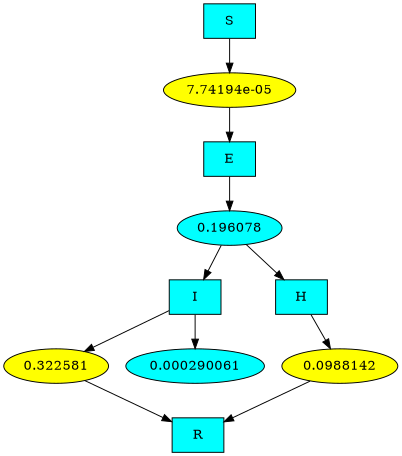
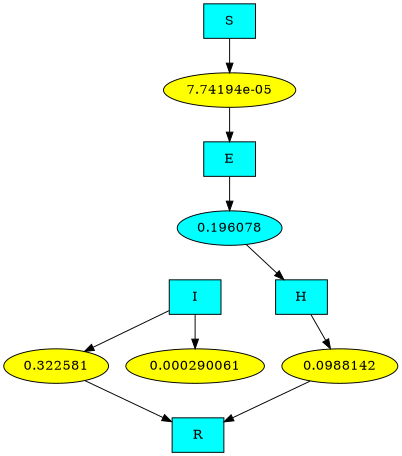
(215, 258) -> none
(195, 366) -> (195, 366)
